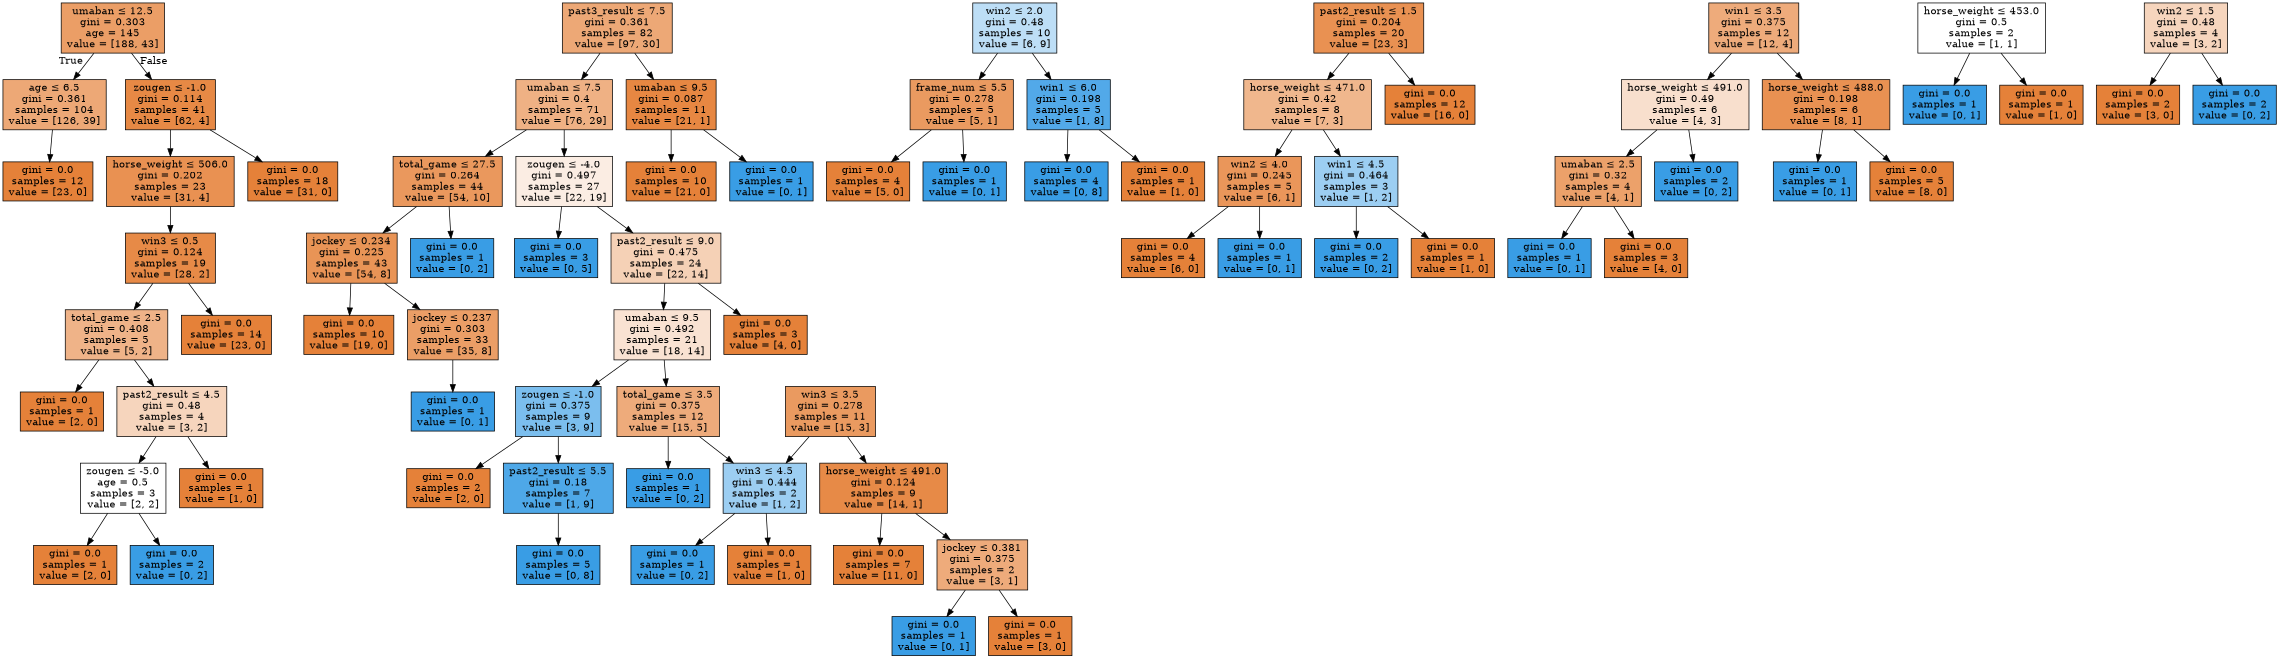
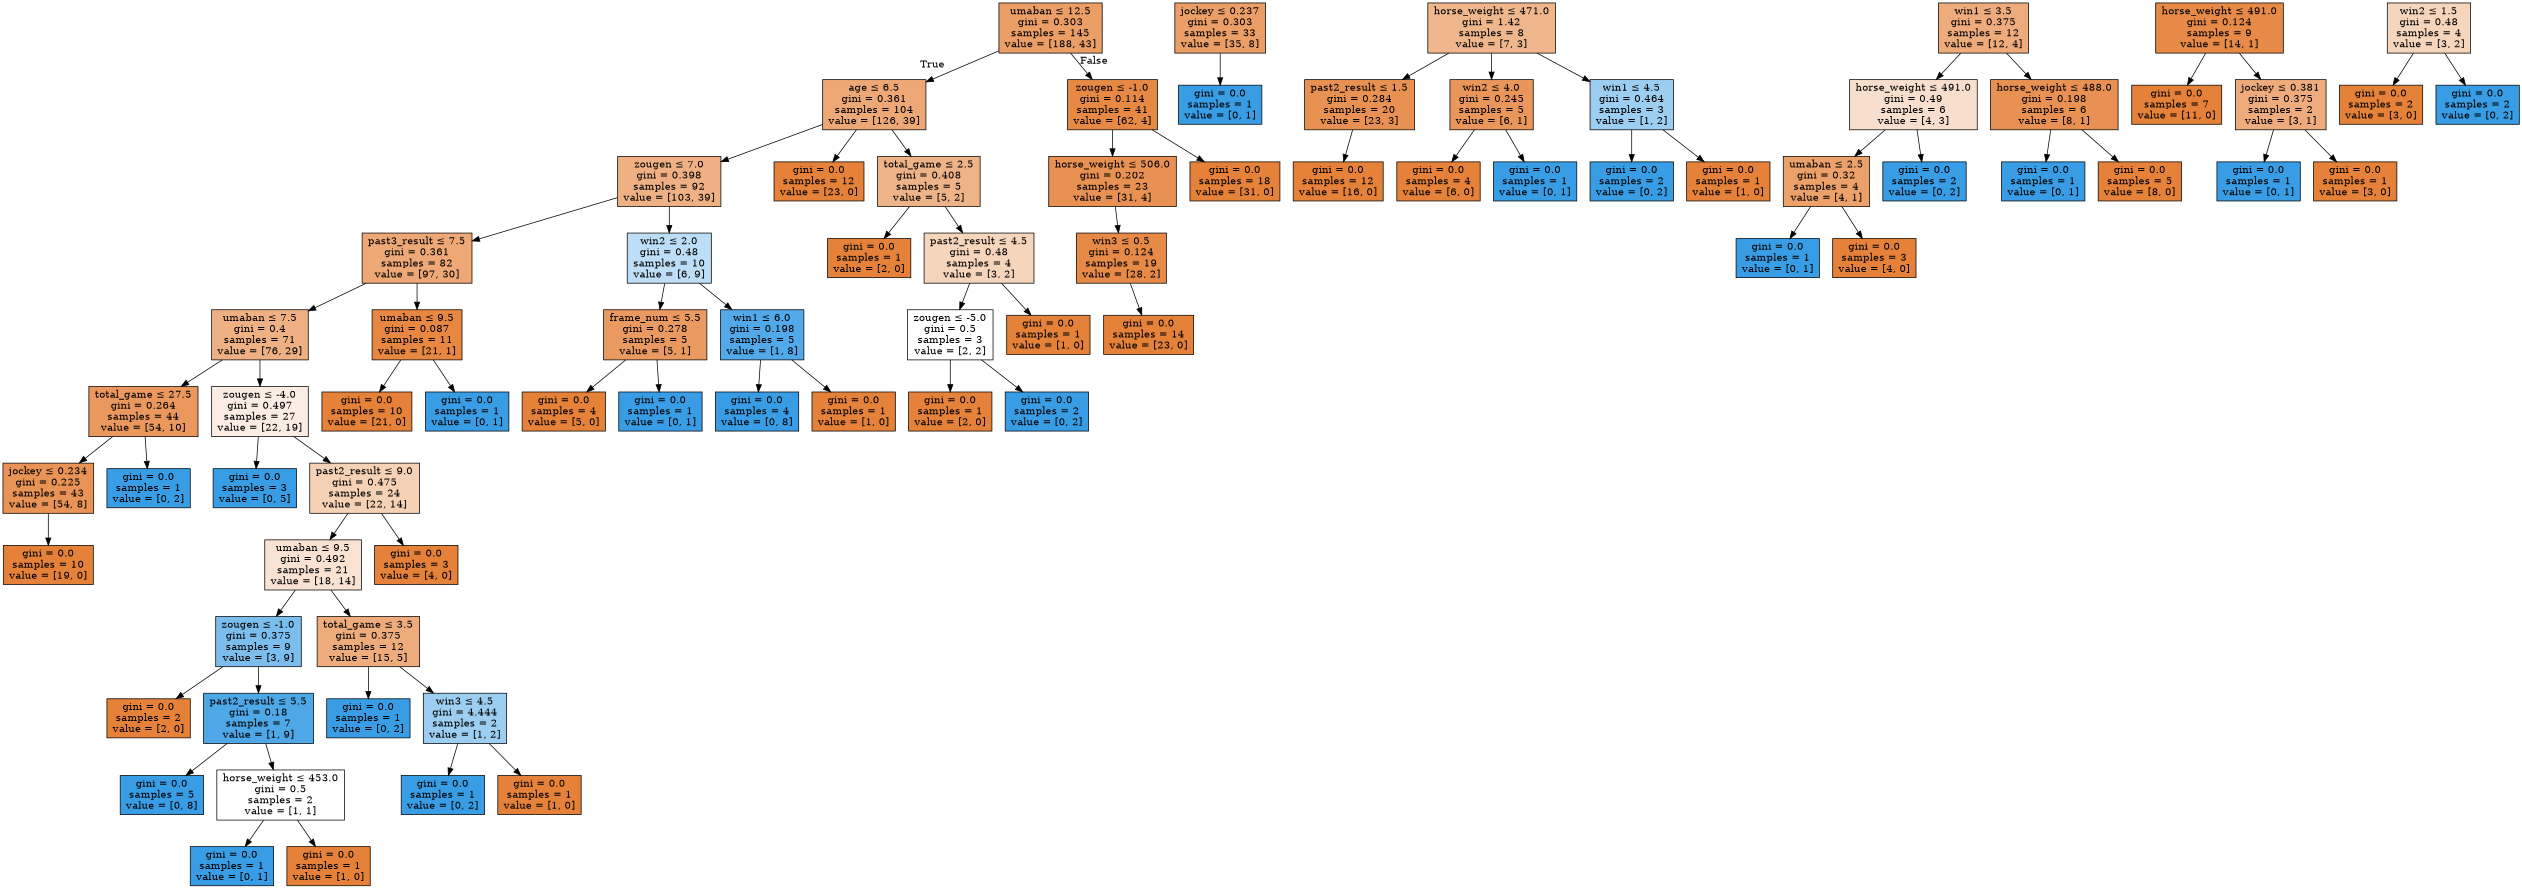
(1369, 22) -> (1360, 99)
(113, 33) -> (1051, 33)
(1341, 63) -> (1429, 64)
(1308, 99) -> (1492, 22)
none -> (669, 181)
(146, 293) -> (899, 140)
(399, 294) -> none
(830, 412) -> none
(123, 482) -> (950, 329)
(765, 482) -> (465, 712)
none -> (268, 753)
